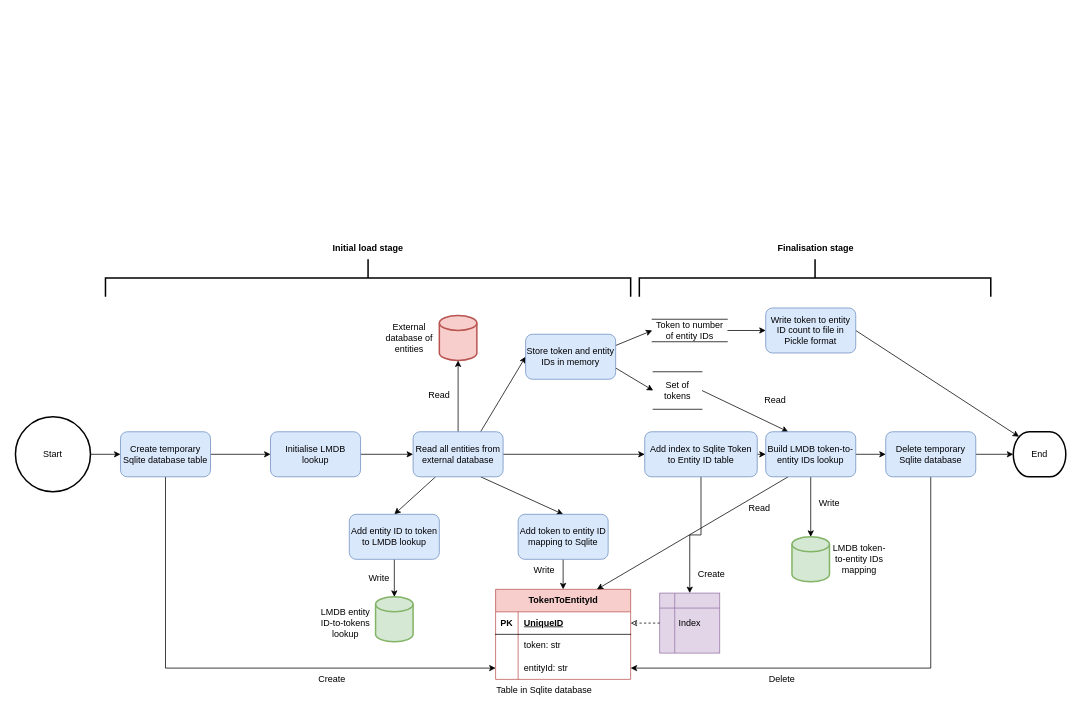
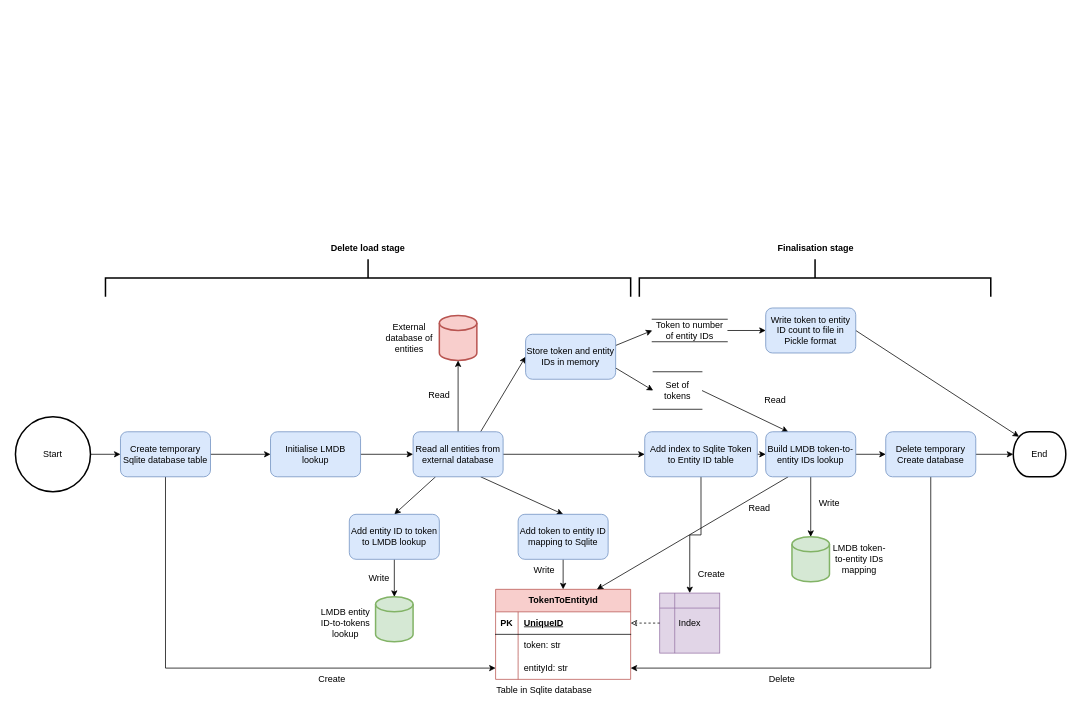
(368, 248) -> (368, 248)
(930, 454) -> (930, 454)
